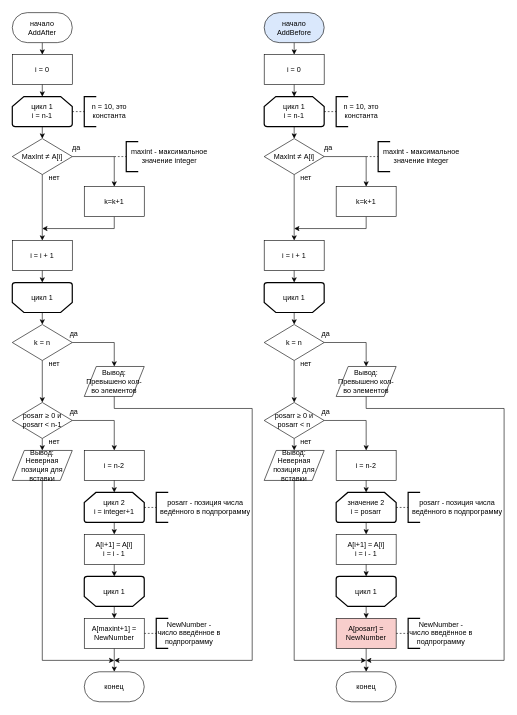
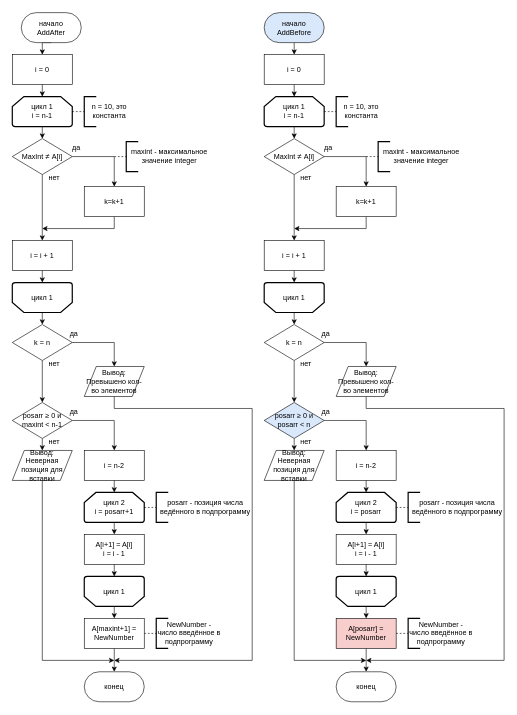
(42, 27) -> (51, 27)
(42, 420) -> (42, 420)
(294, 420) -> (294, 420)
(114, 507) -> (114, 507)
(366, 507) -> (366, 507)
